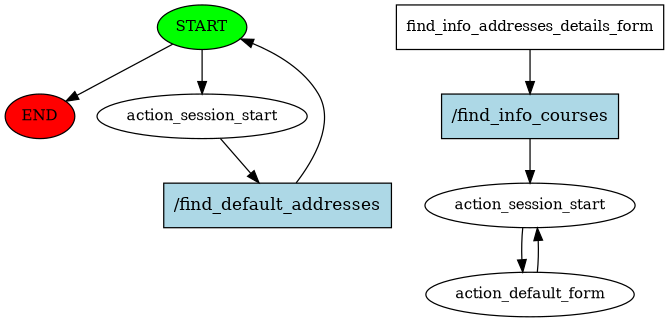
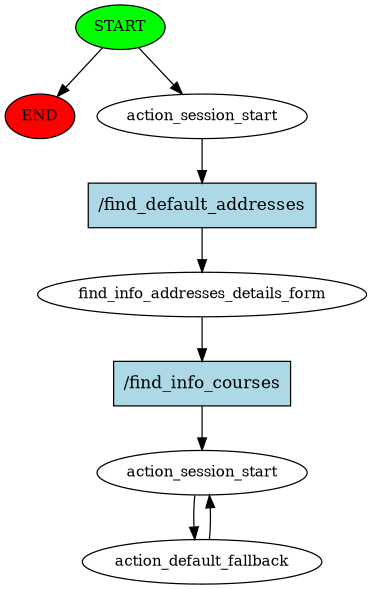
(530, 27) -> (202, 295)
(321, 100) -> (202, 244)
(530, 295) -> (202, 562)
